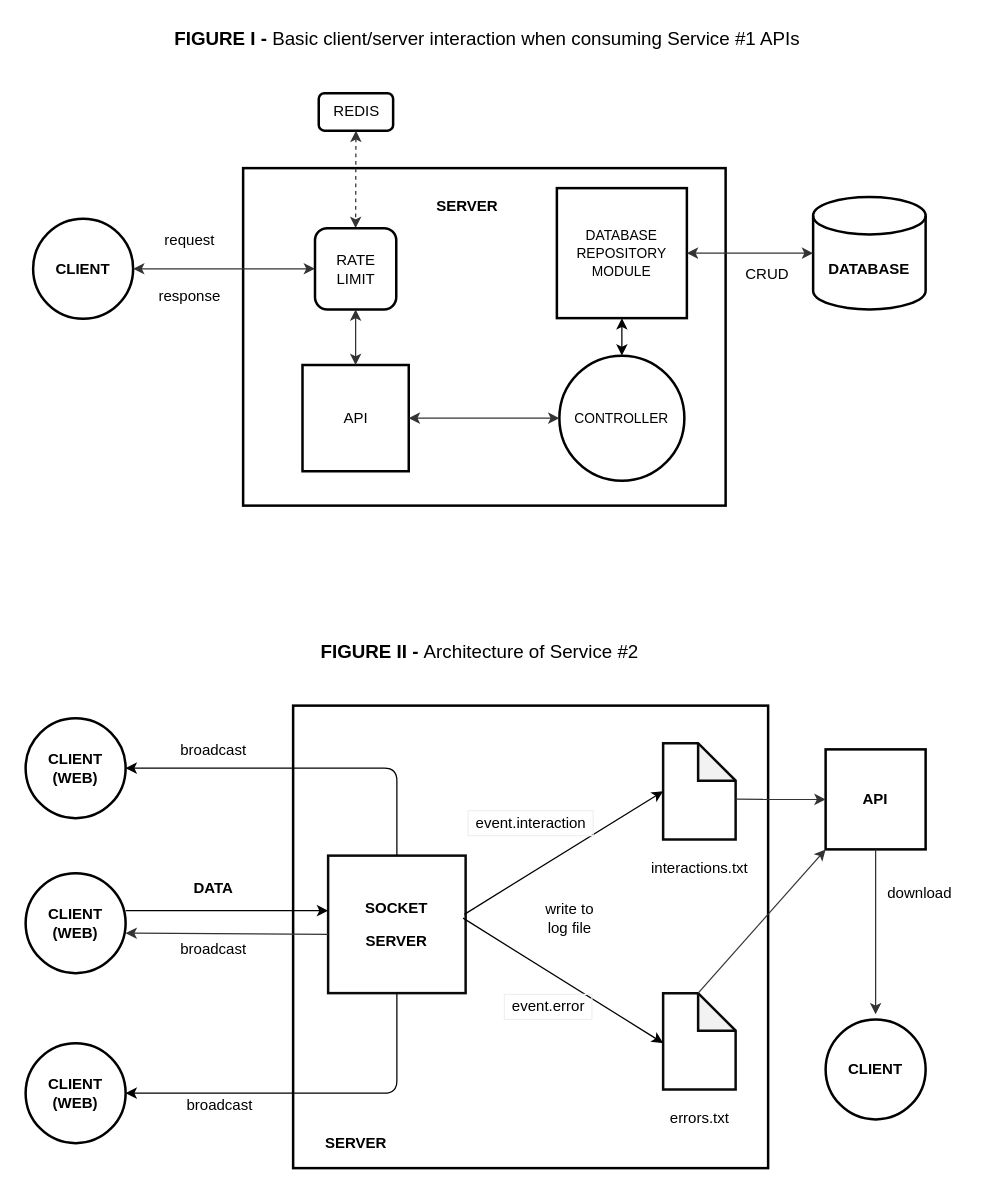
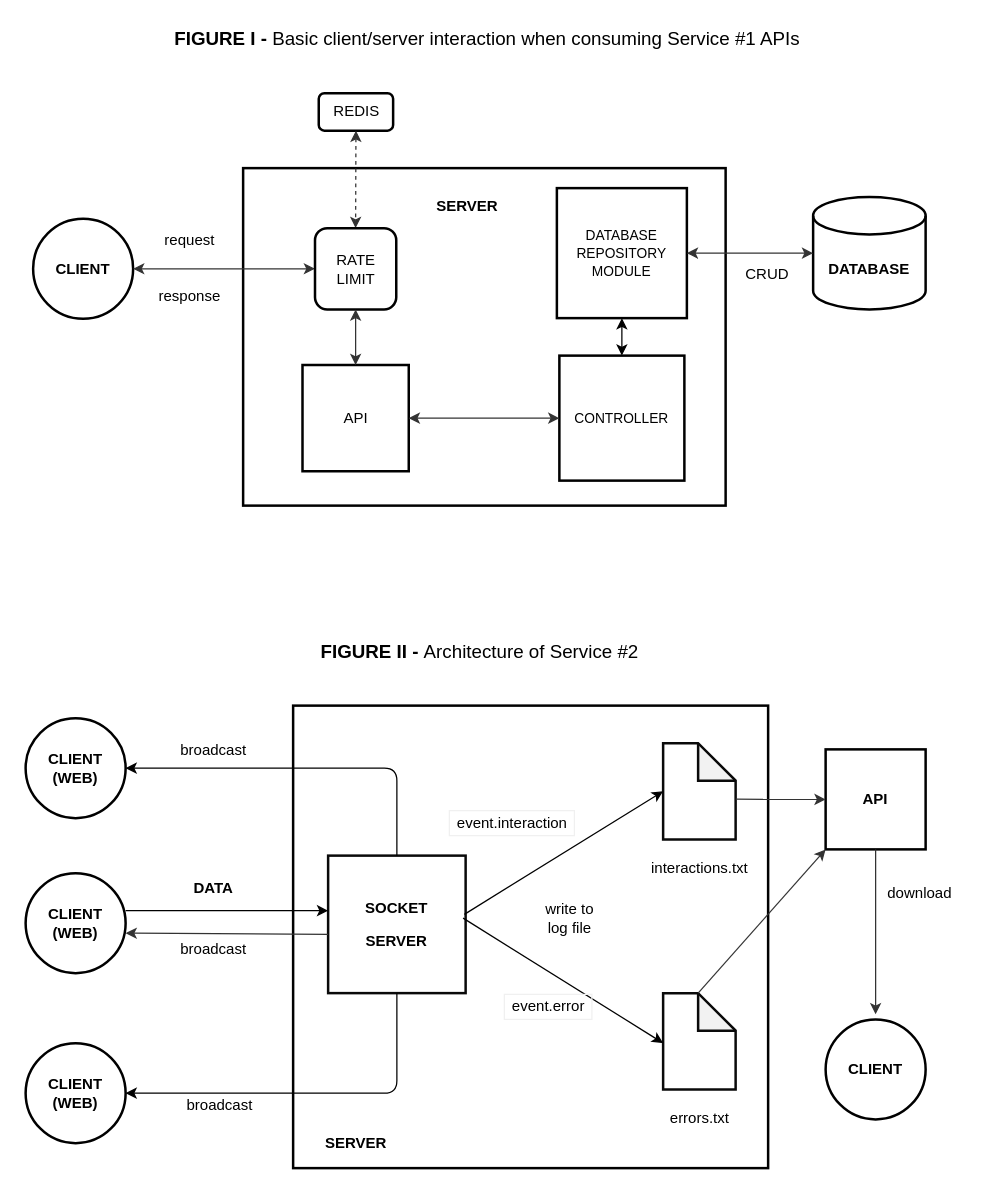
(622, 418) -> (622, 418)
(531, 823) -> (512, 823)
